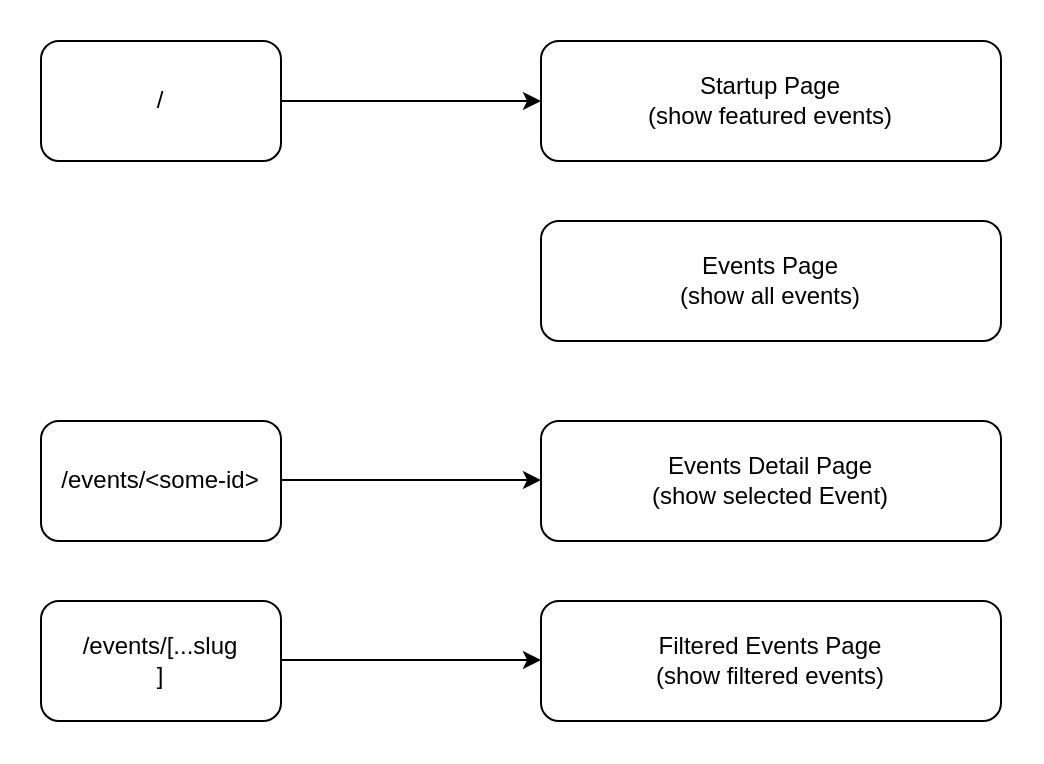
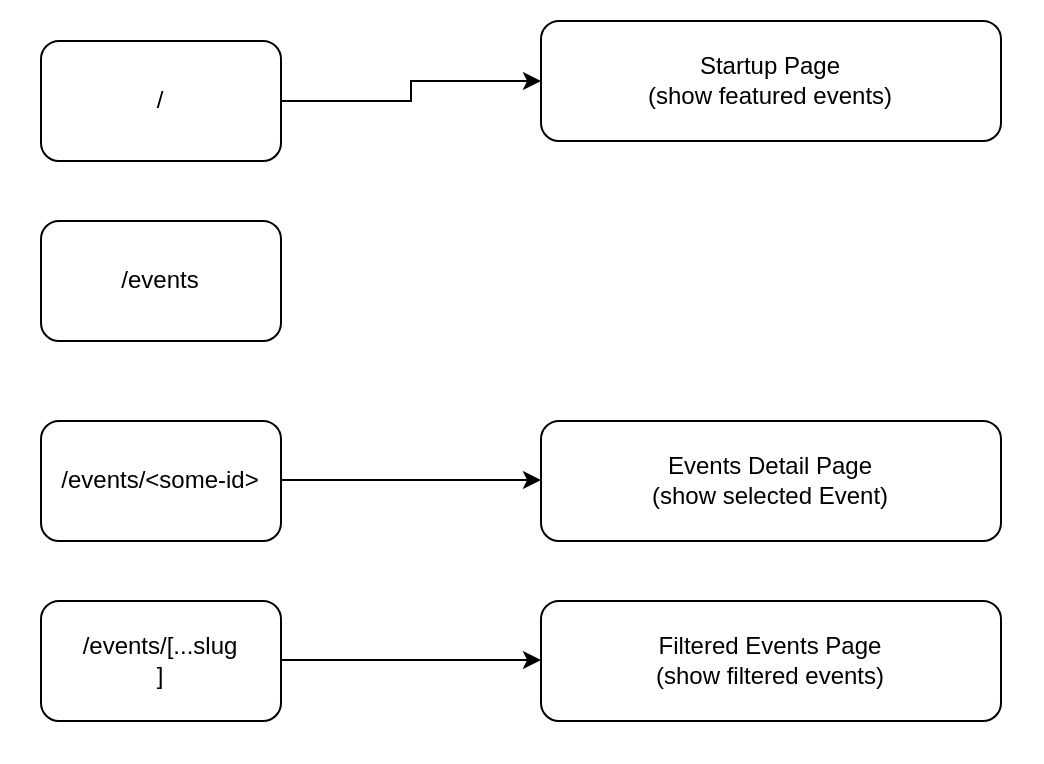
(771, 101) -> (771, 81)
none -> (161, 281)
(771, 281) -> none
